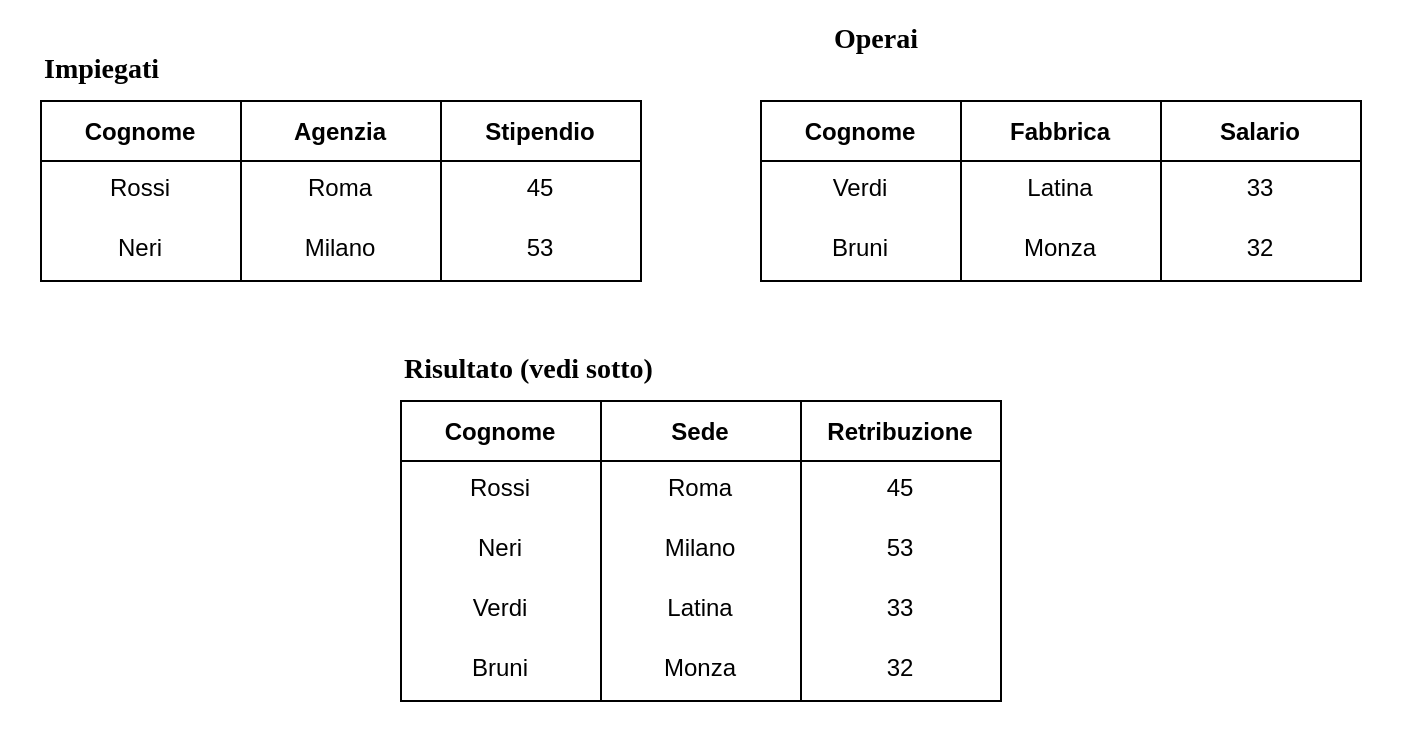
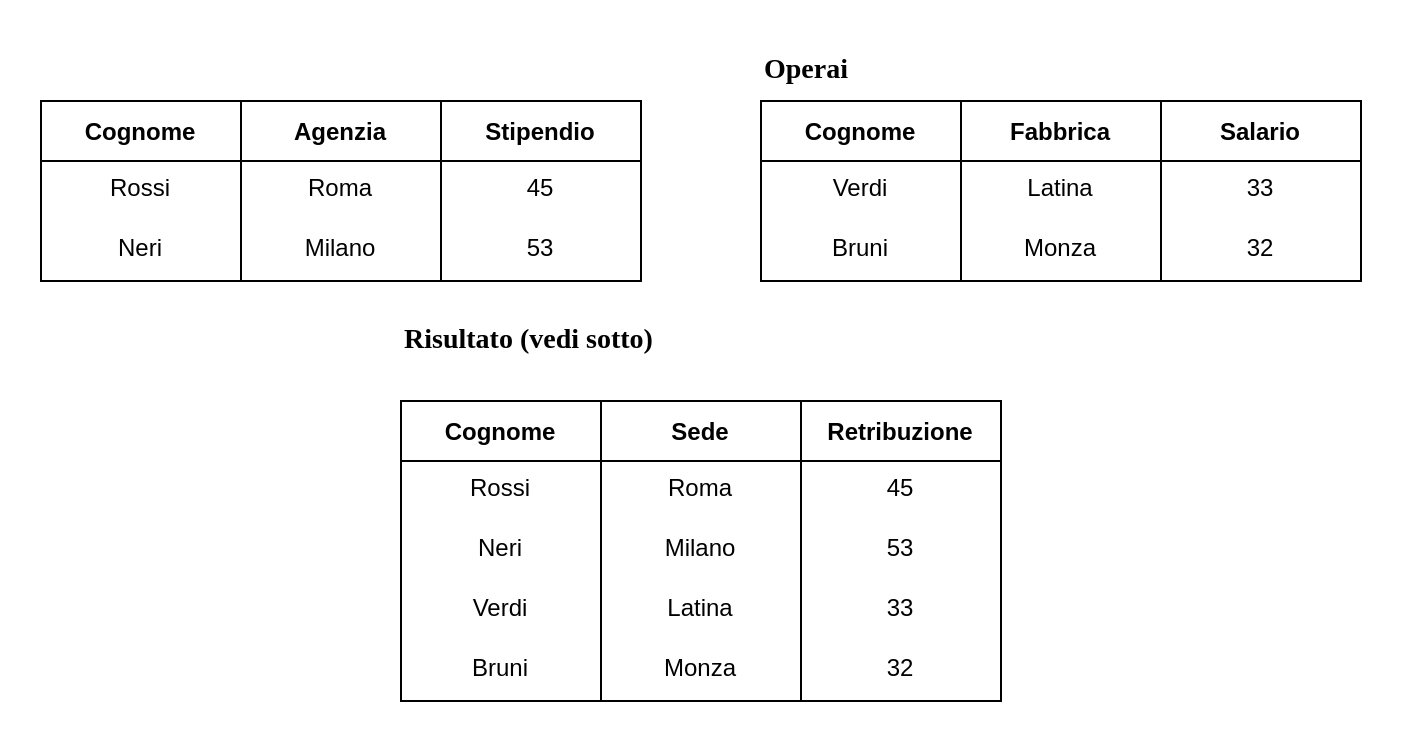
(901, 41) -> (831, 71)
(121, 71) -> none
(551, 371) -> (551, 341)
